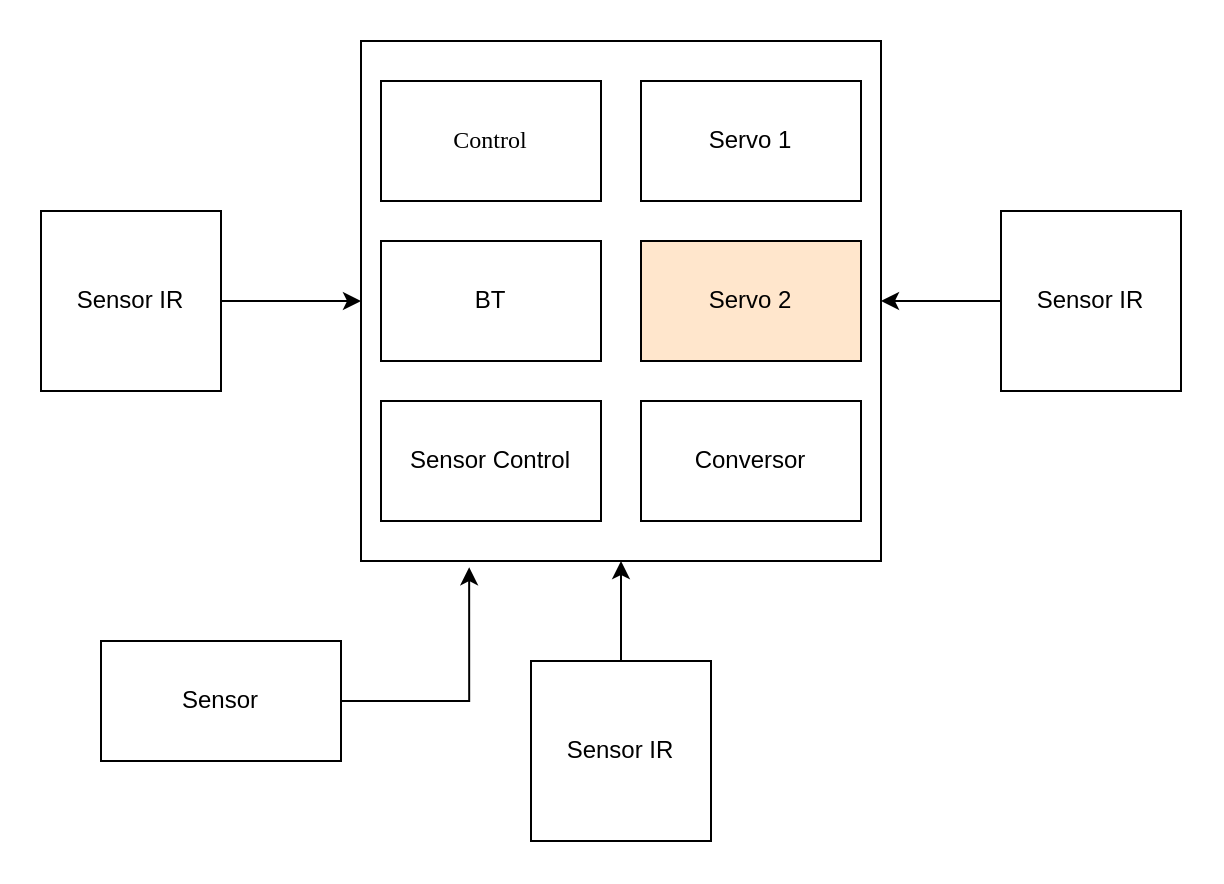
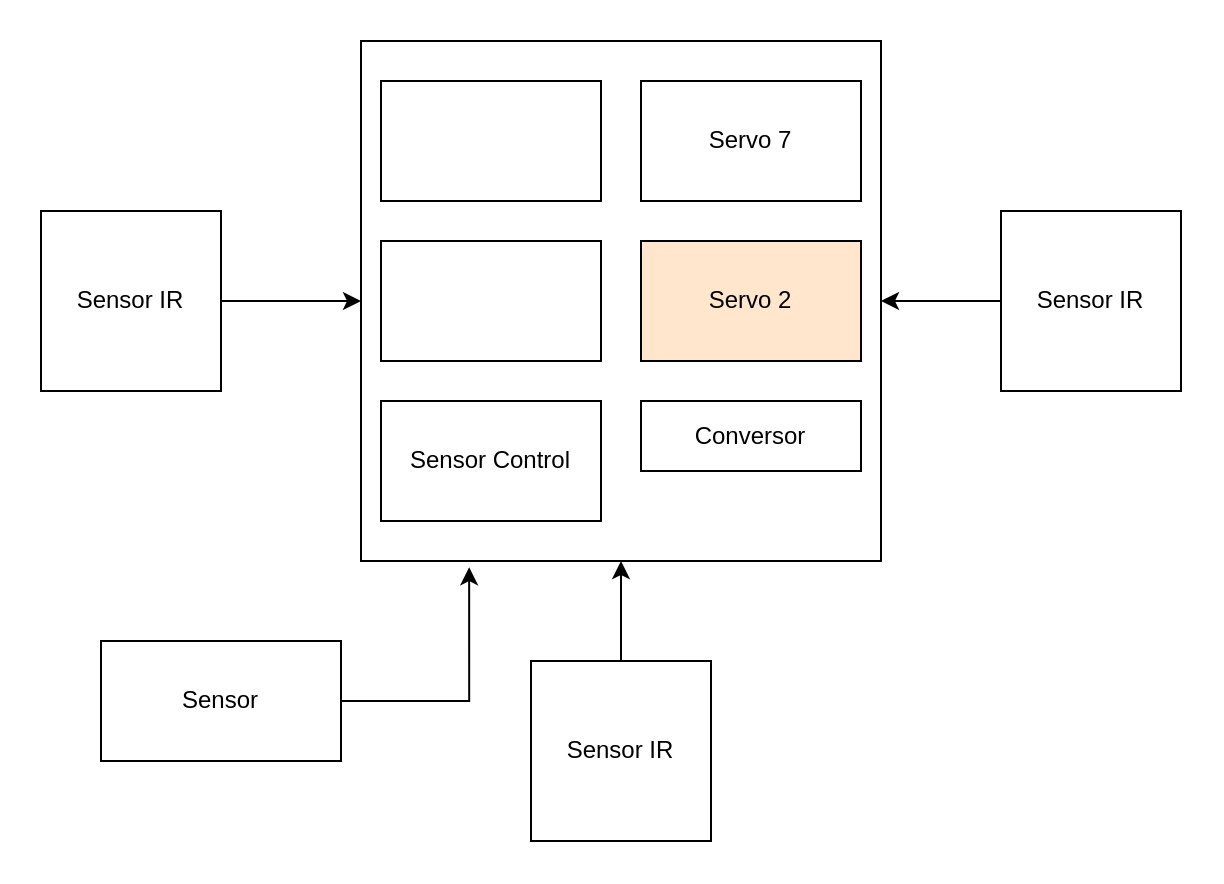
(491, 141) -> none
(751, 141) -> (751, 141)
(491, 301) -> none
(751, 461) -> (751, 436)
